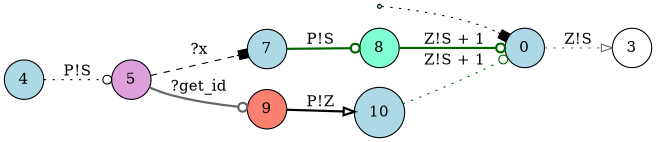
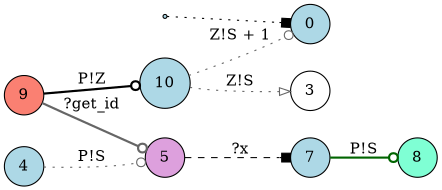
(448, 48) -> none
(573, 48) -> (235, 91)
(73, 80) -> (90, 167)
(452, 84) -> (237, 58)
(193, 100) -> (90, 125)
(315, 111) -> (88, 90)
